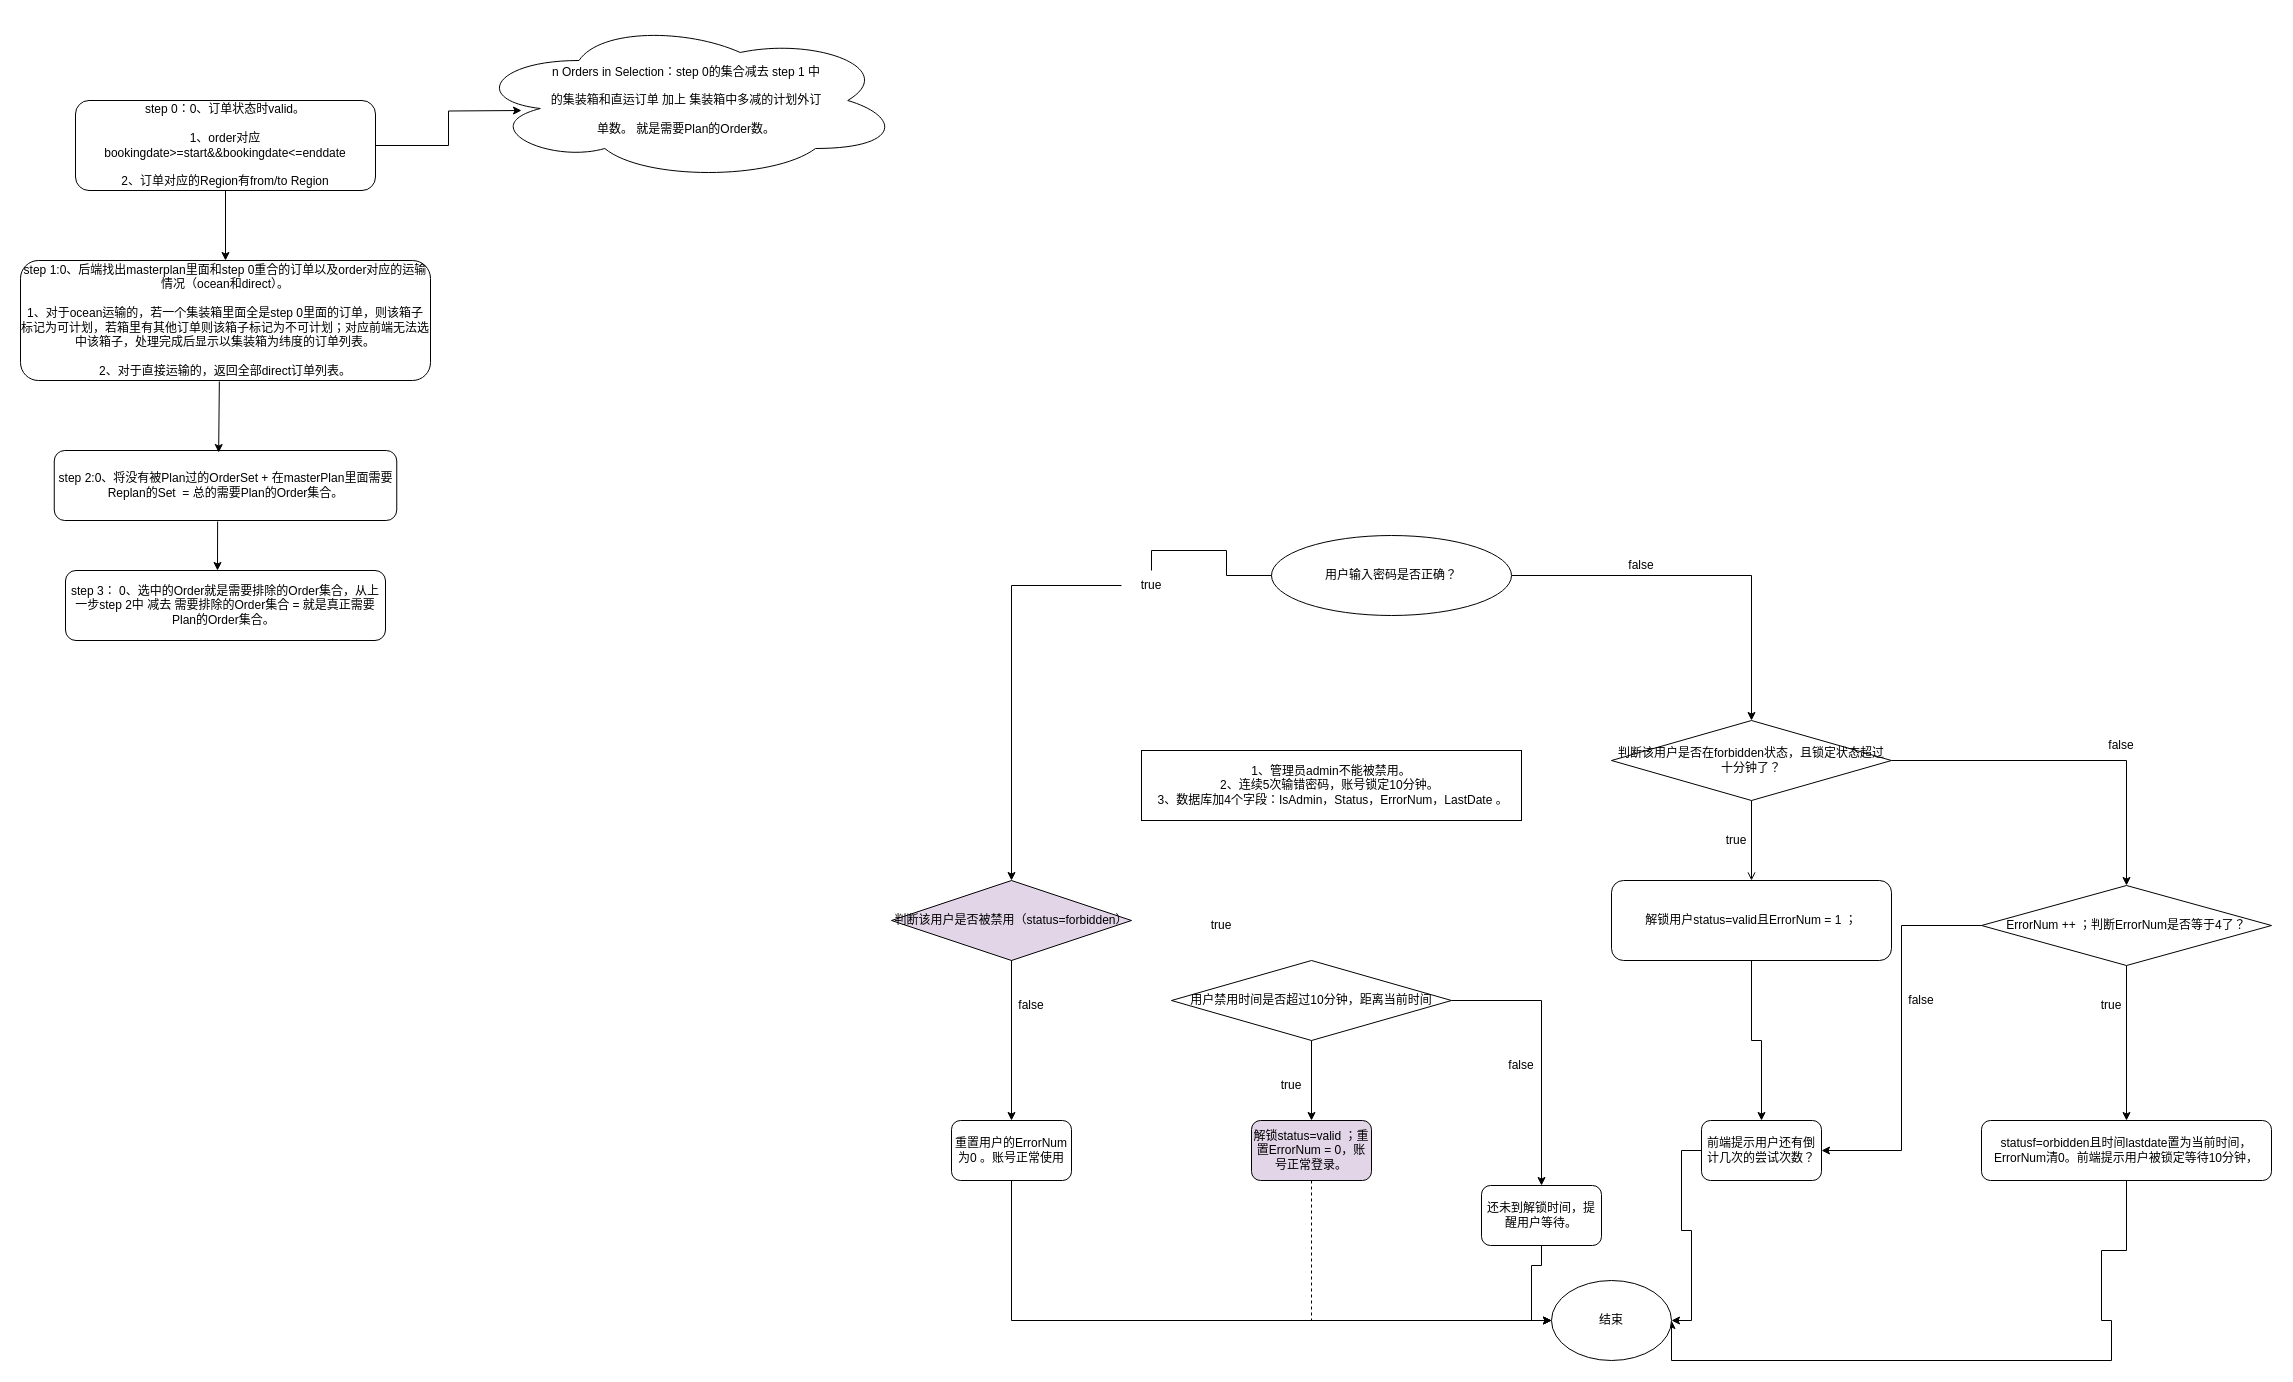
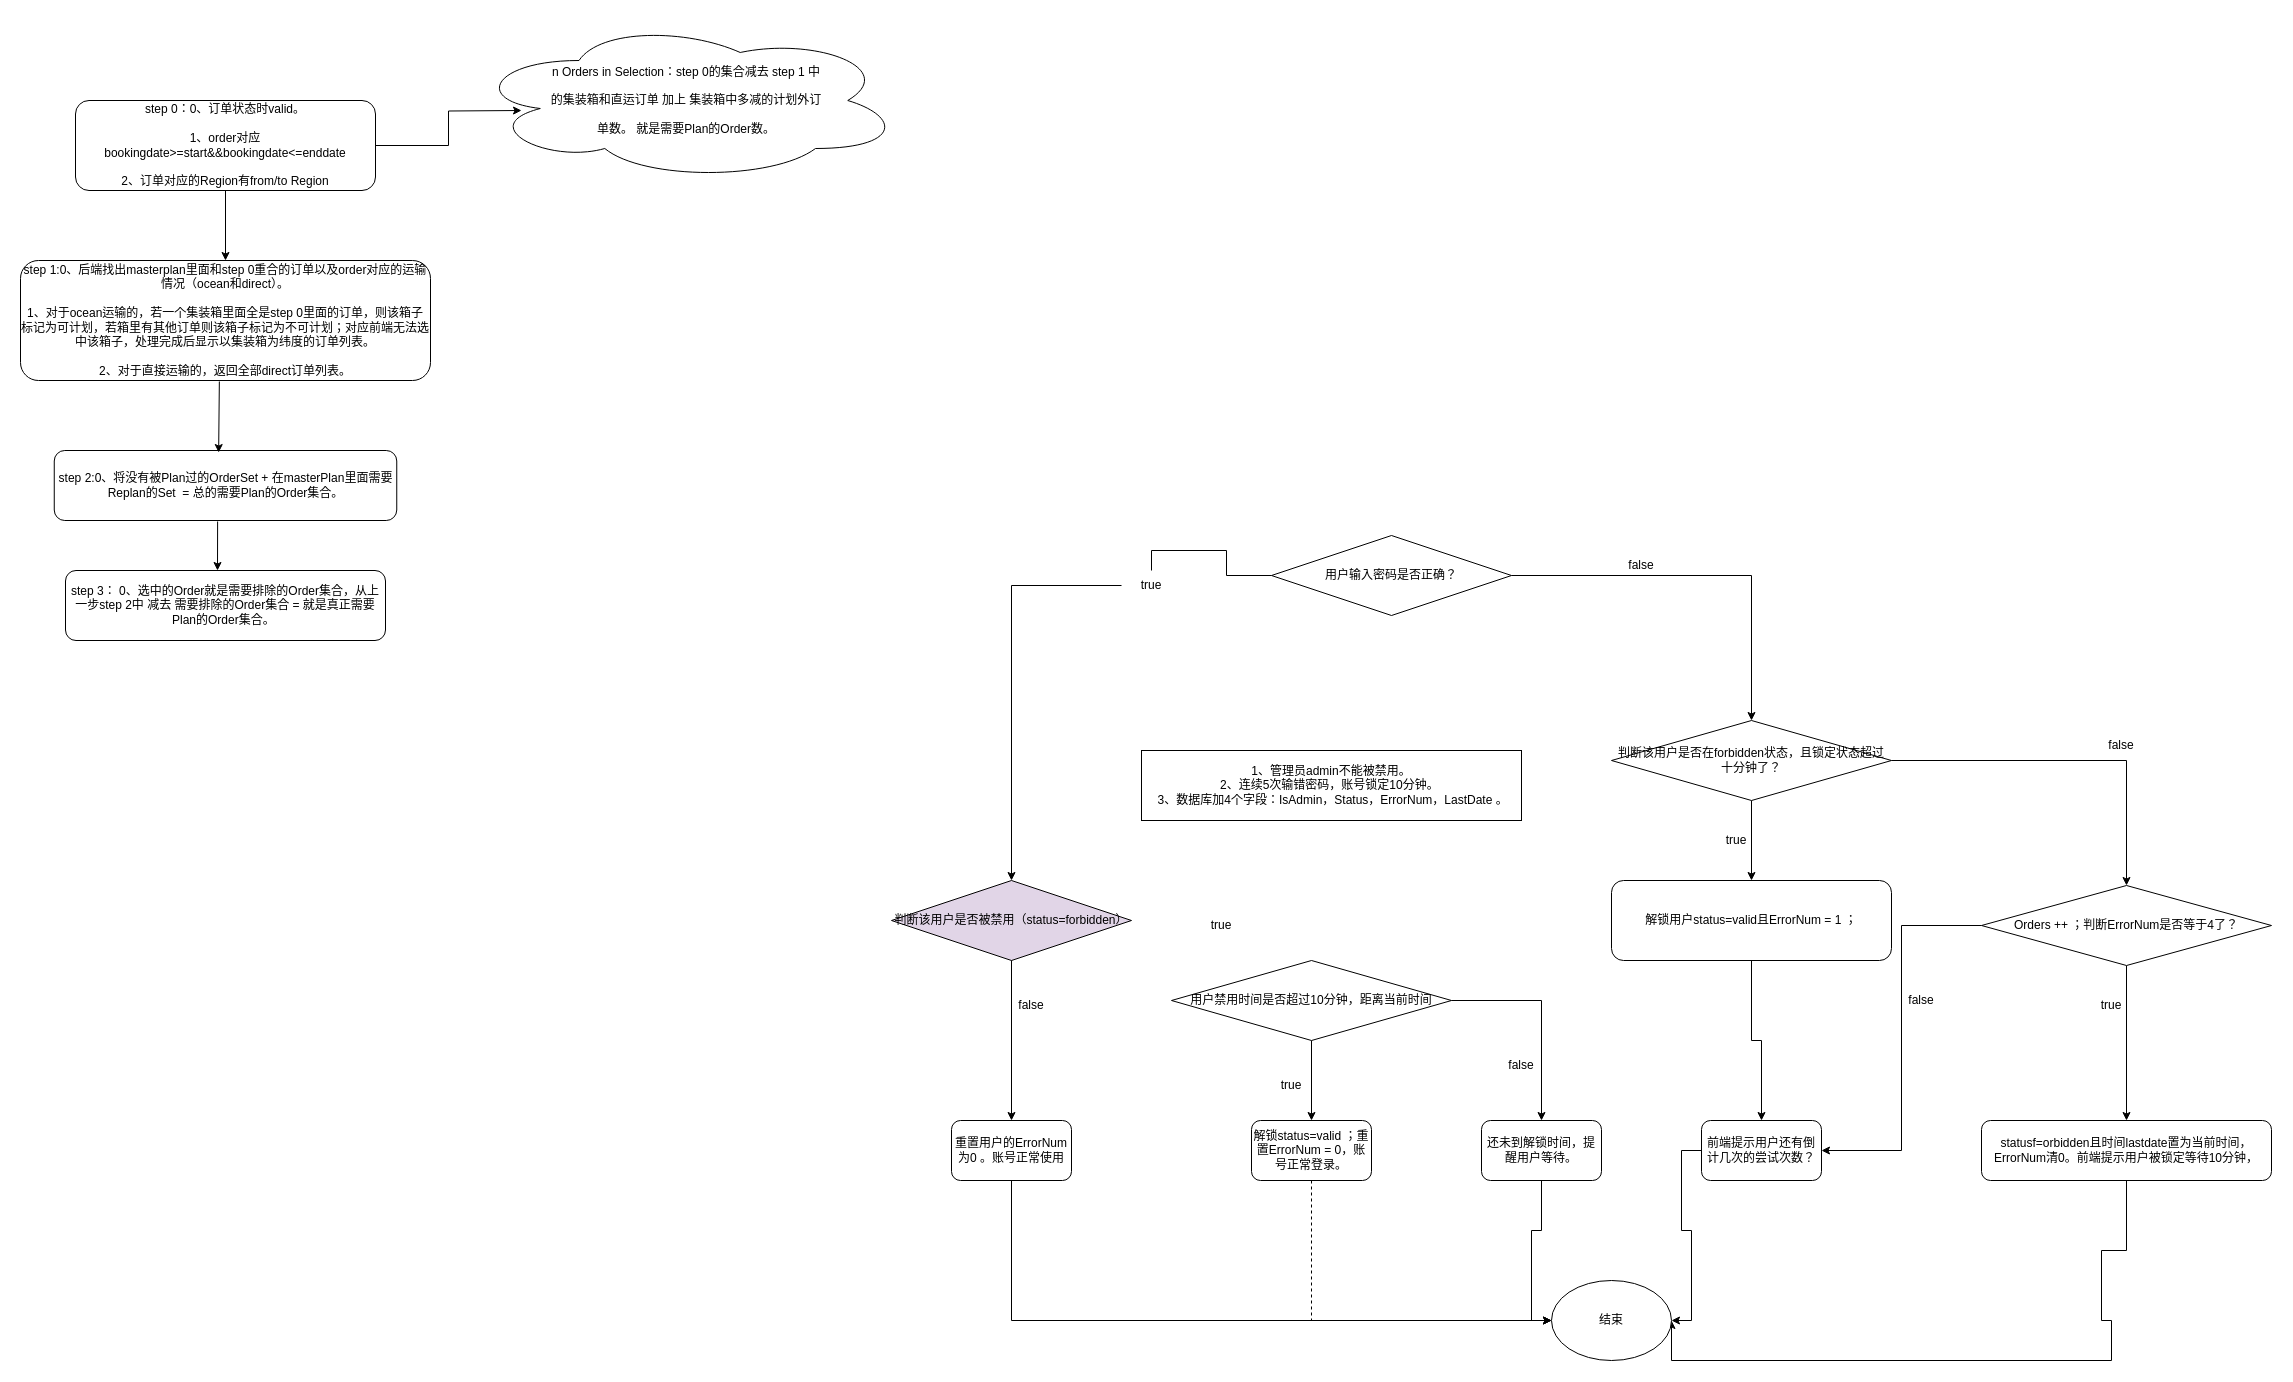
(1392, 576) -> (1392, 576)
(1752, 873) -> (1752, 872)
(2127, 926) -> (2127, 926)
(1312, 1151) -> (1312, 1151)
(1542, 1216) -> (1542, 1151)
